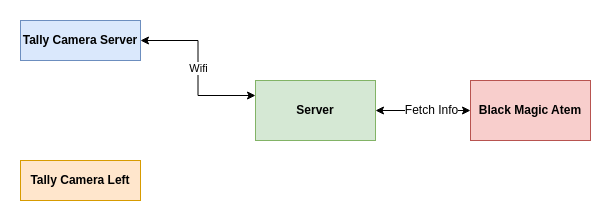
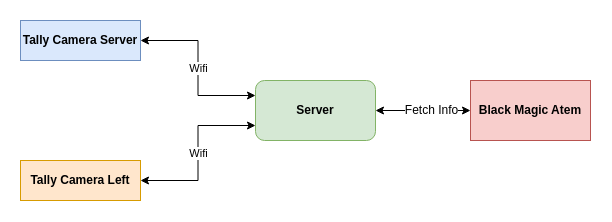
(316, 111) -> (316, 111)
none -> (198, 154)
